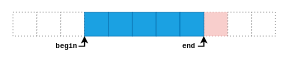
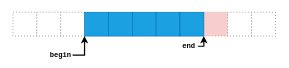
(66, 47) -> (60, 56)
